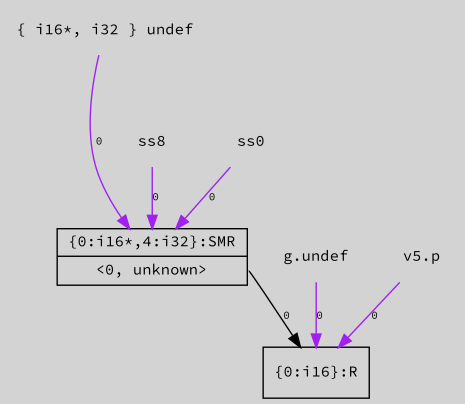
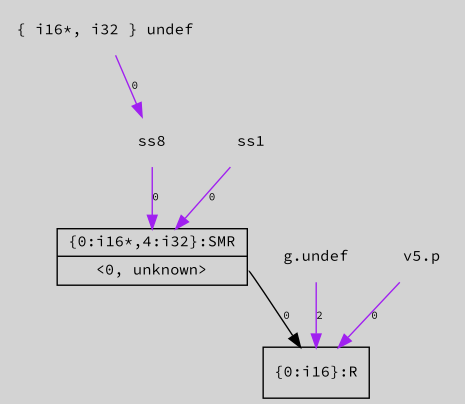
(91, 140) -> (126, 80)
(251, 142) -> (251, 142)
(320, 316) -> (320, 316)
